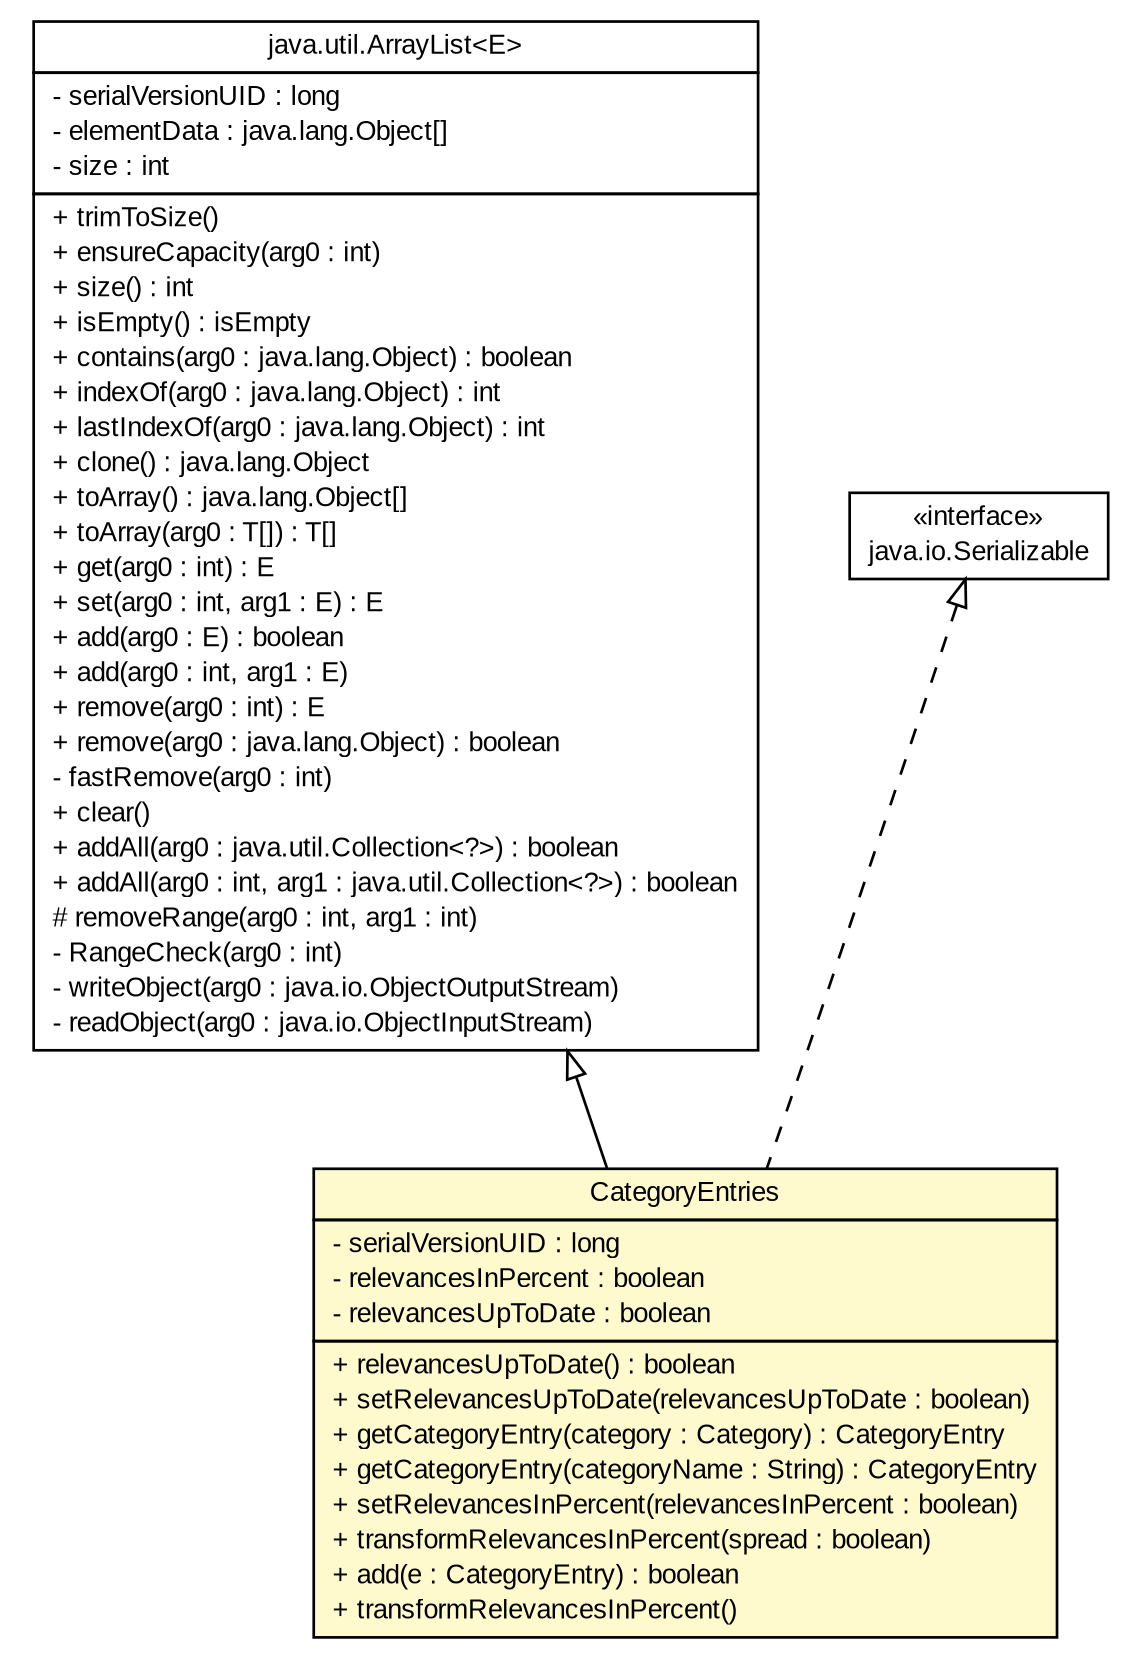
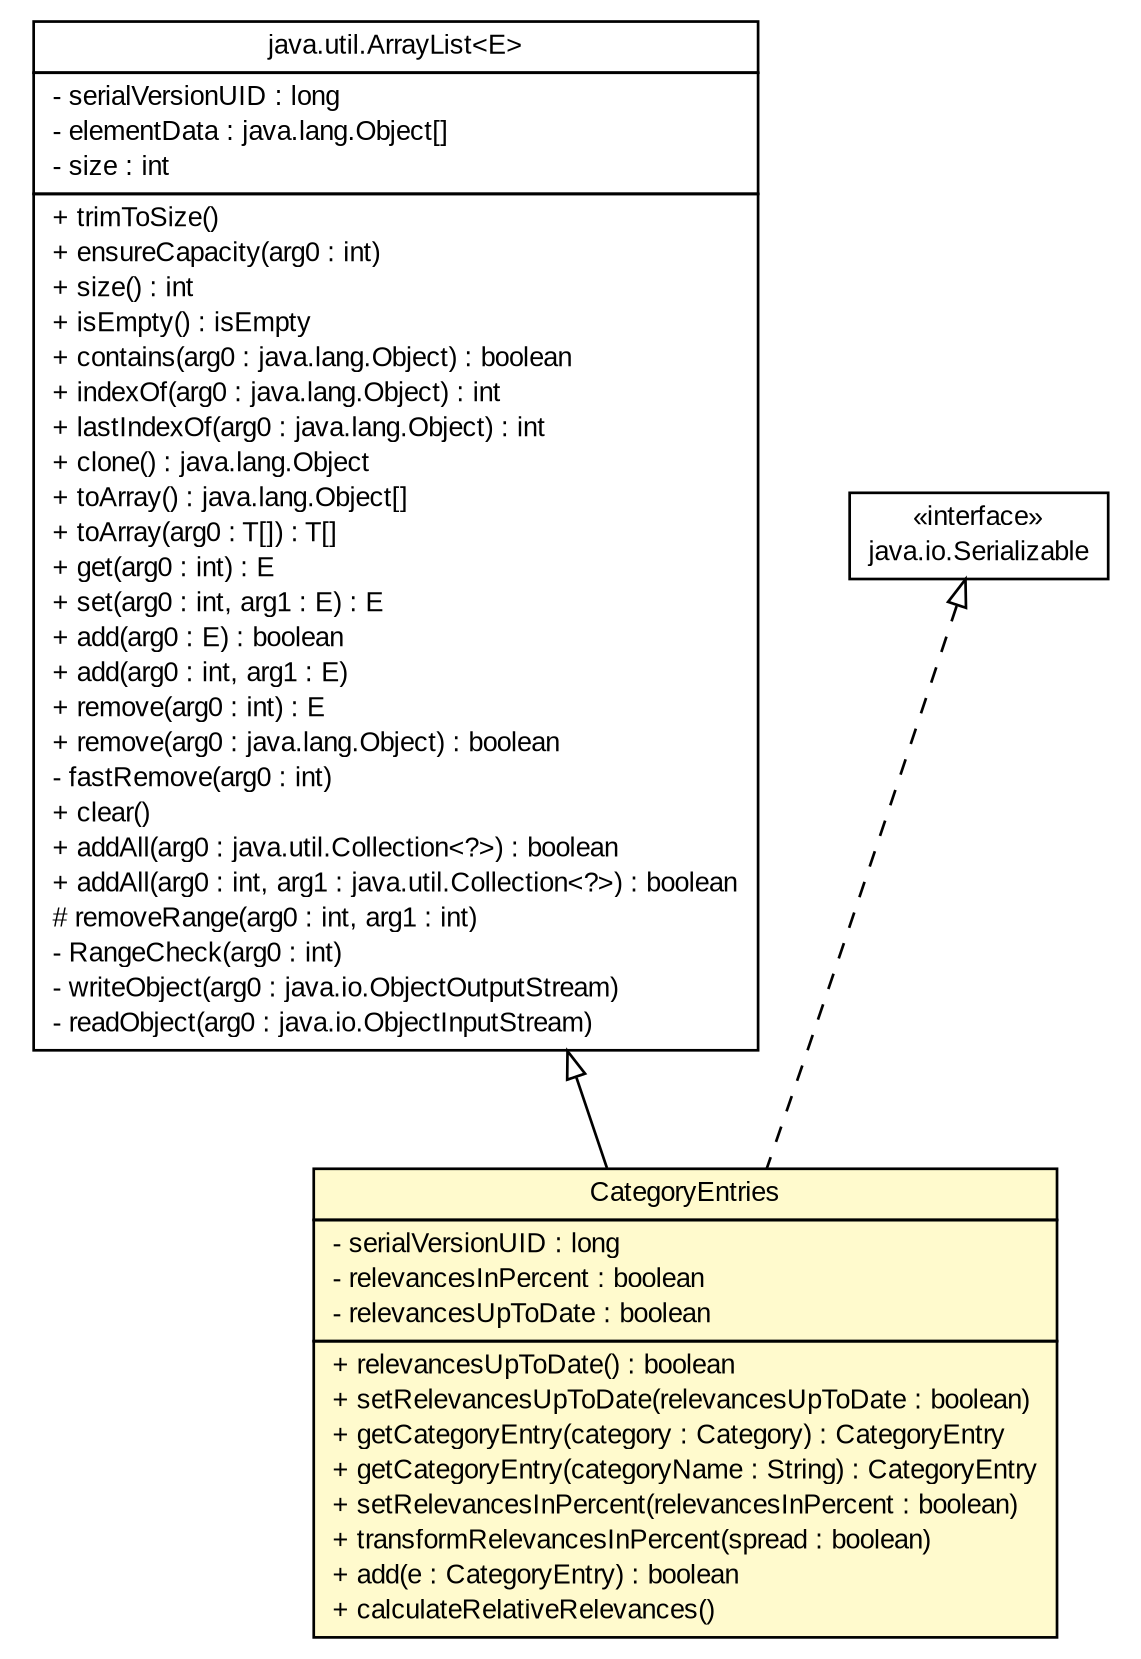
(536, 1610) -> (524, 1610)
